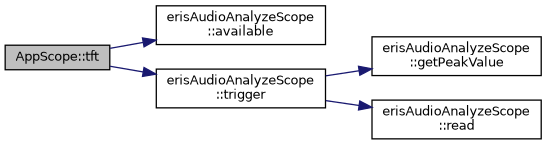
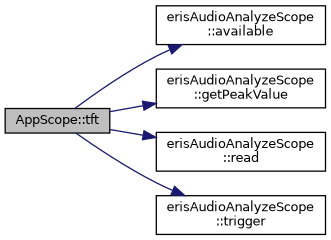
(342, 73) -> (127, 109)
(342, 103) -> (127, 132)
